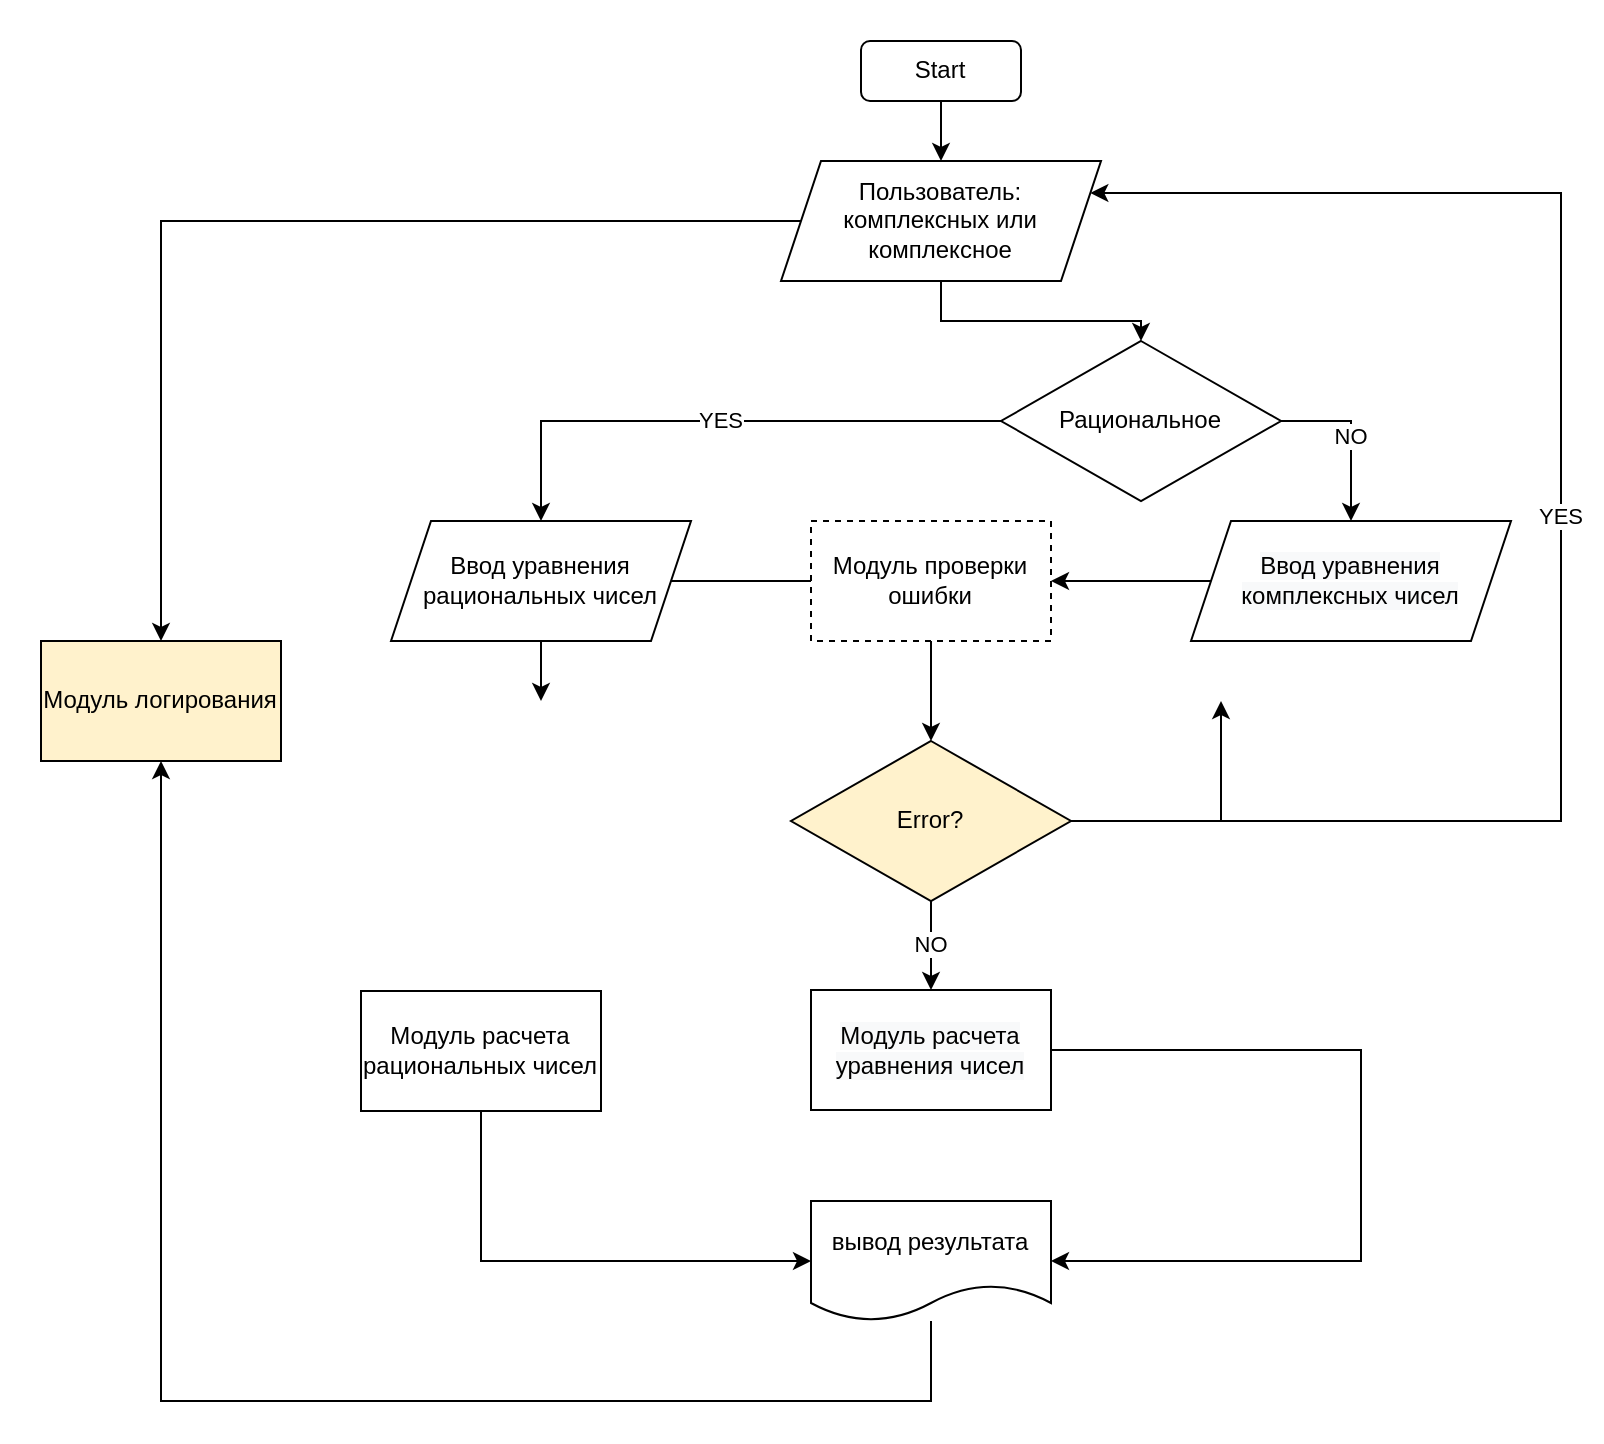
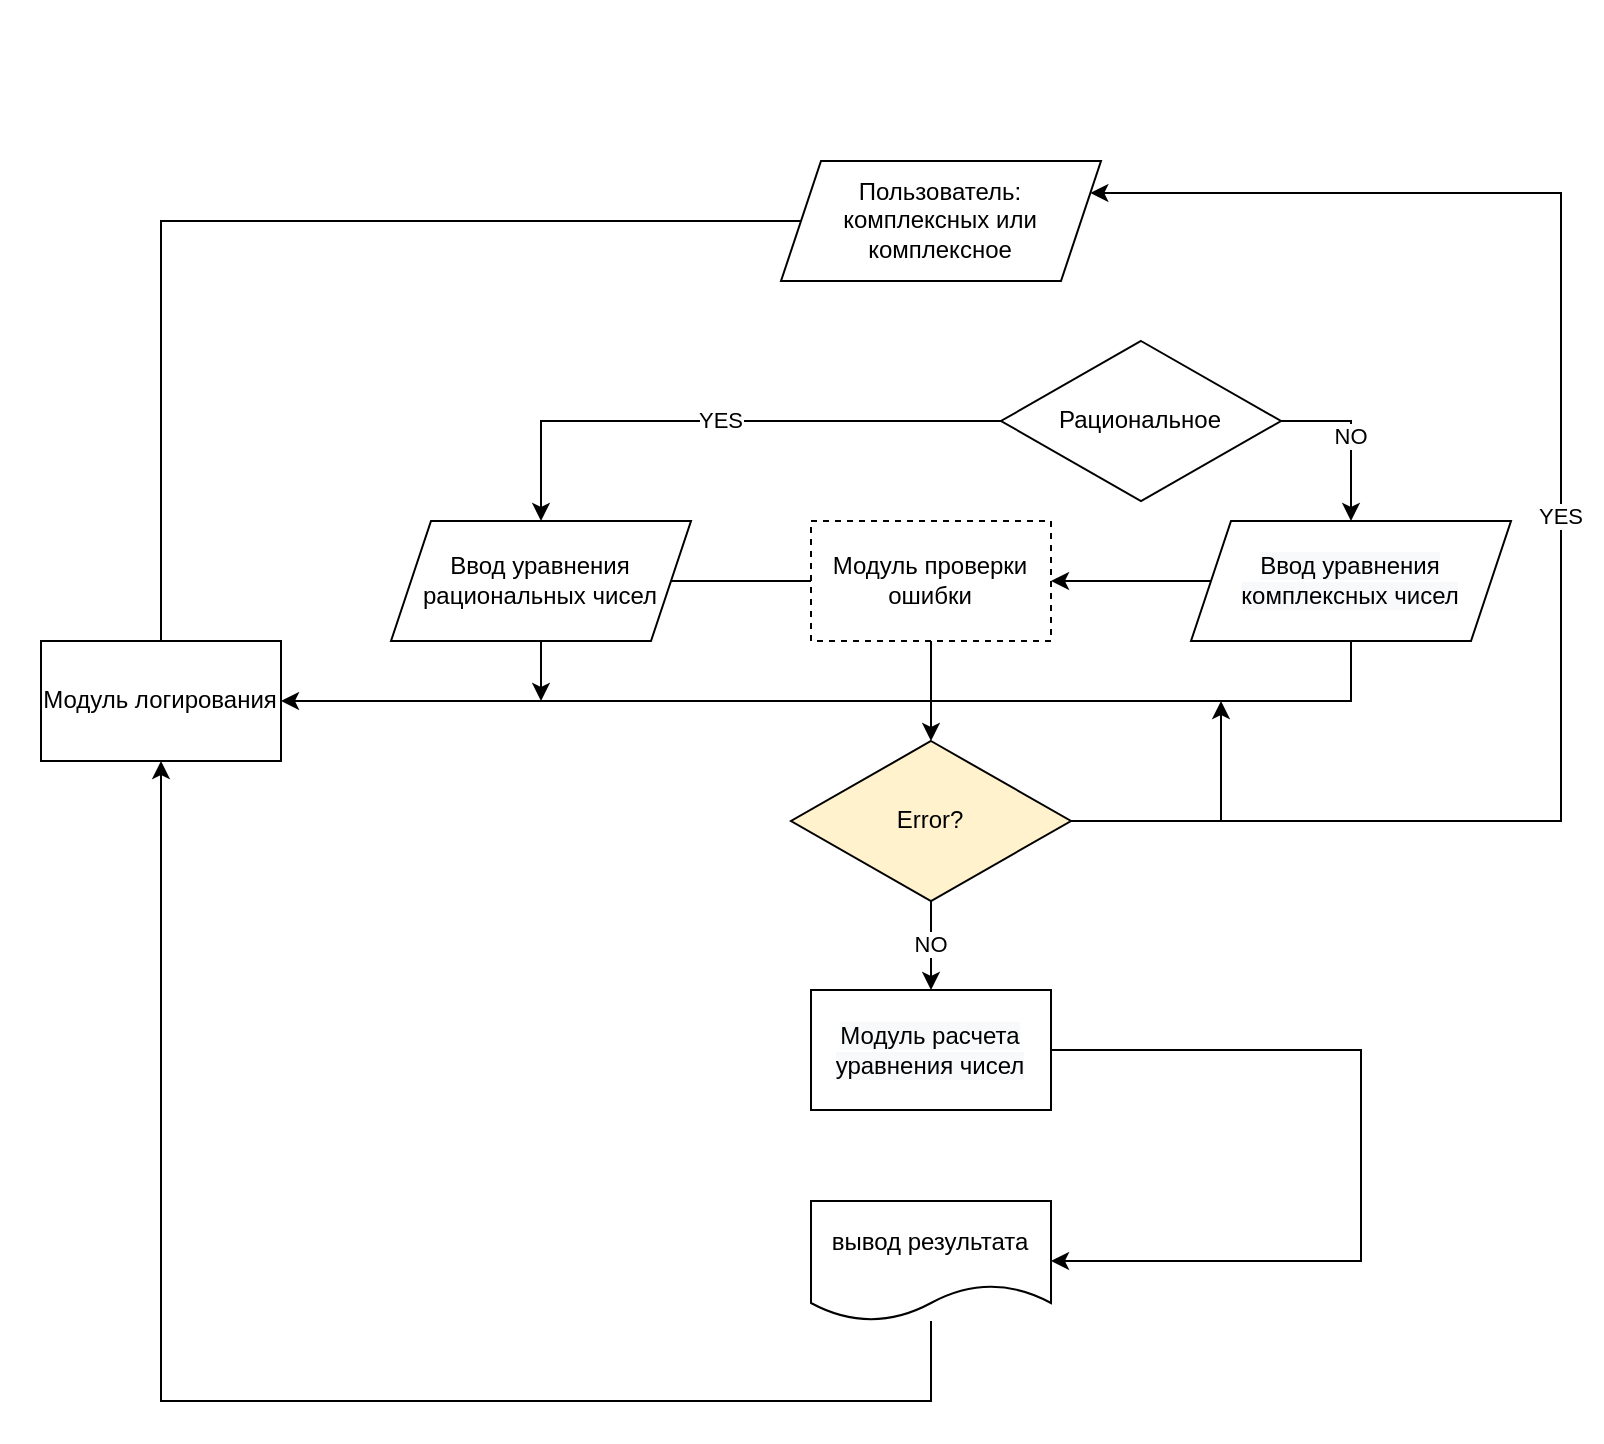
(941, 71) -> none
(941, 138) -> none
(1024, 321) -> none
(161, 626) -> (161, 631)
(161, 701) -> (161, 701)
none -> (853, 701)
(481, 1051) -> none
(564, 1261) -> none
